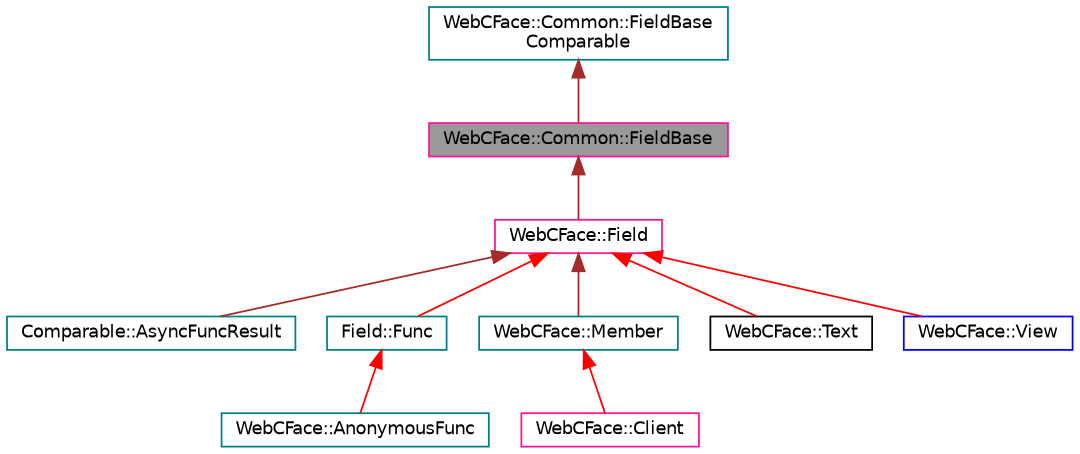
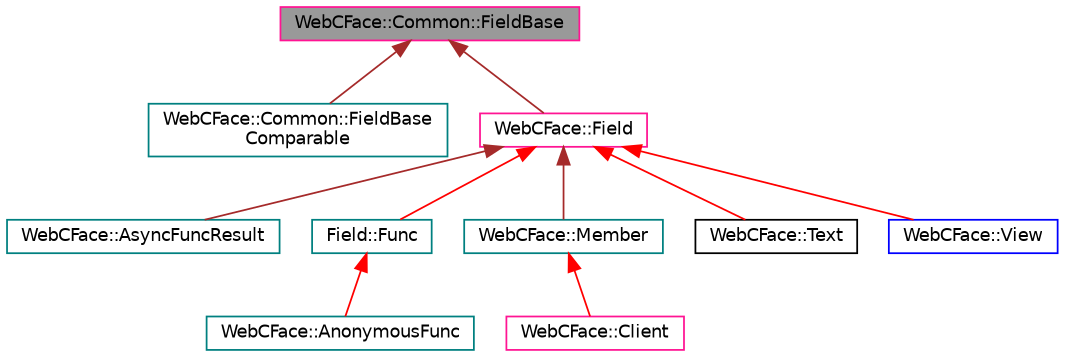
(578, 100) -> (363, 78)
(151, 333) -> (143, 236)
